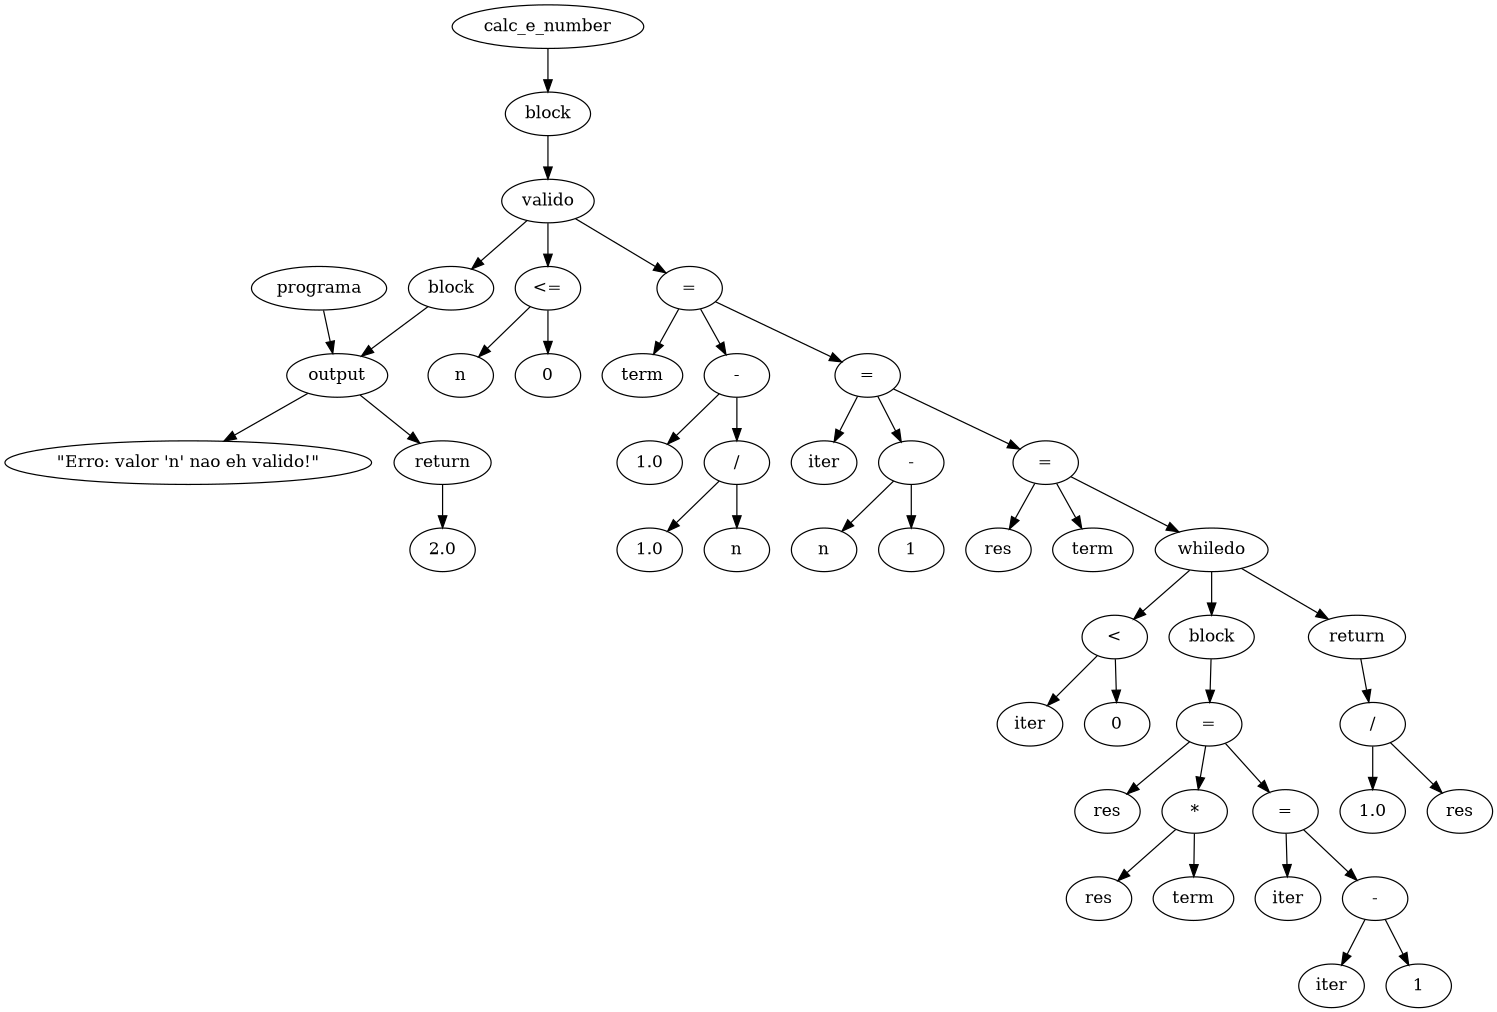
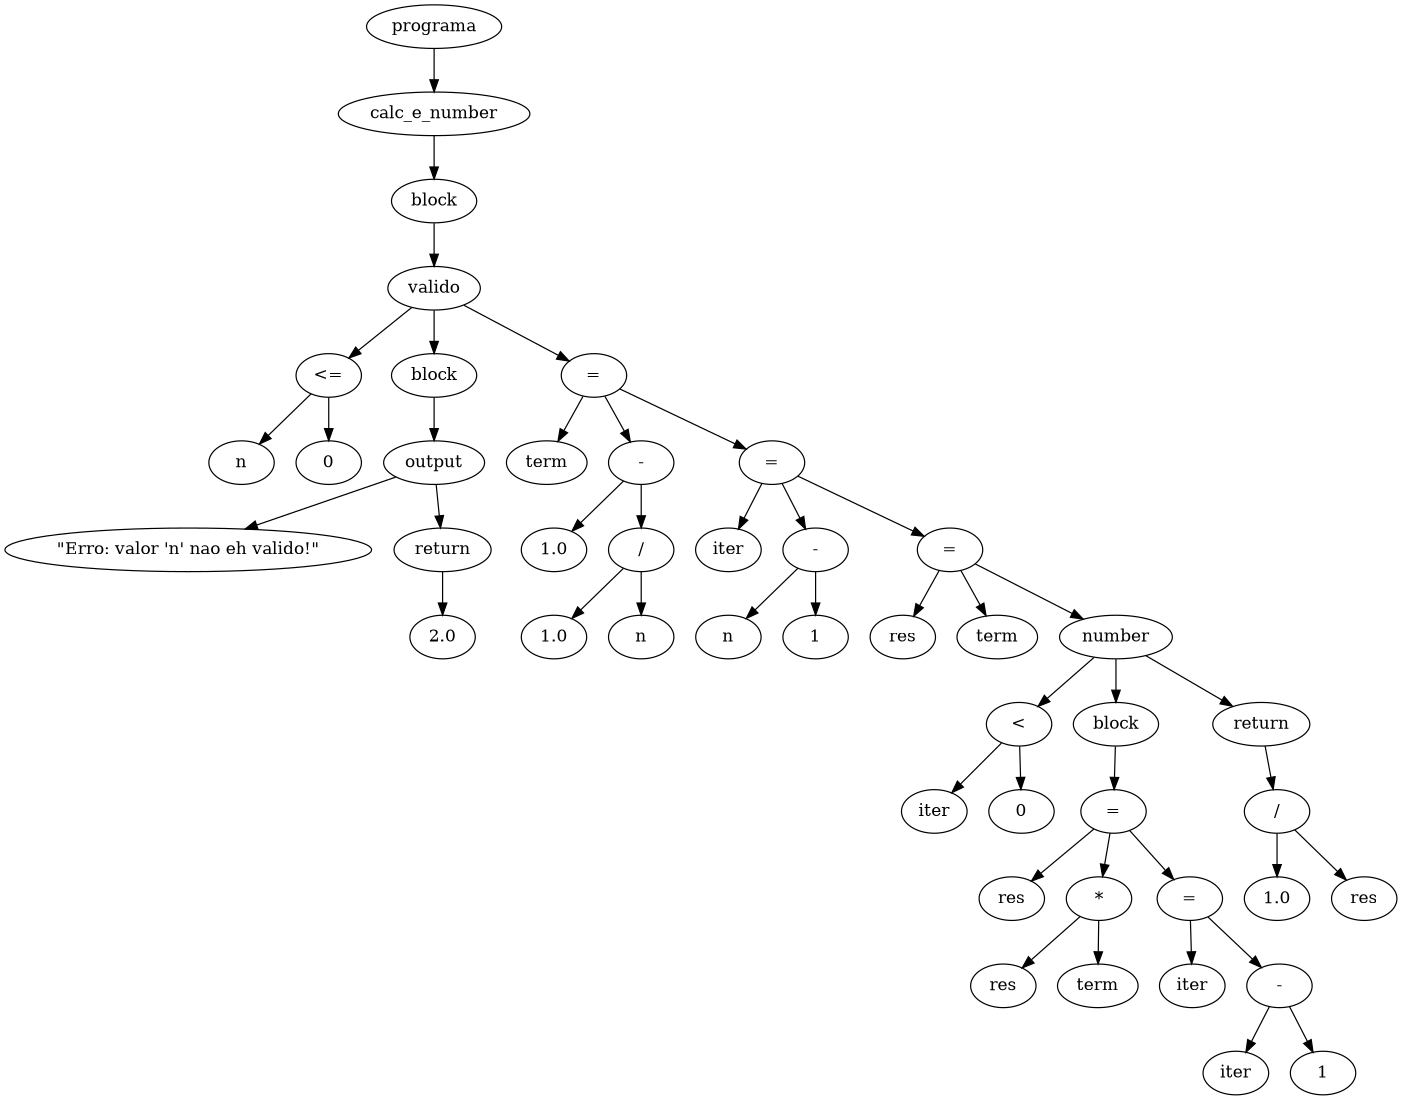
(327, 326) -> (434, 64)
(1212, 550) -> (1116, 637)
